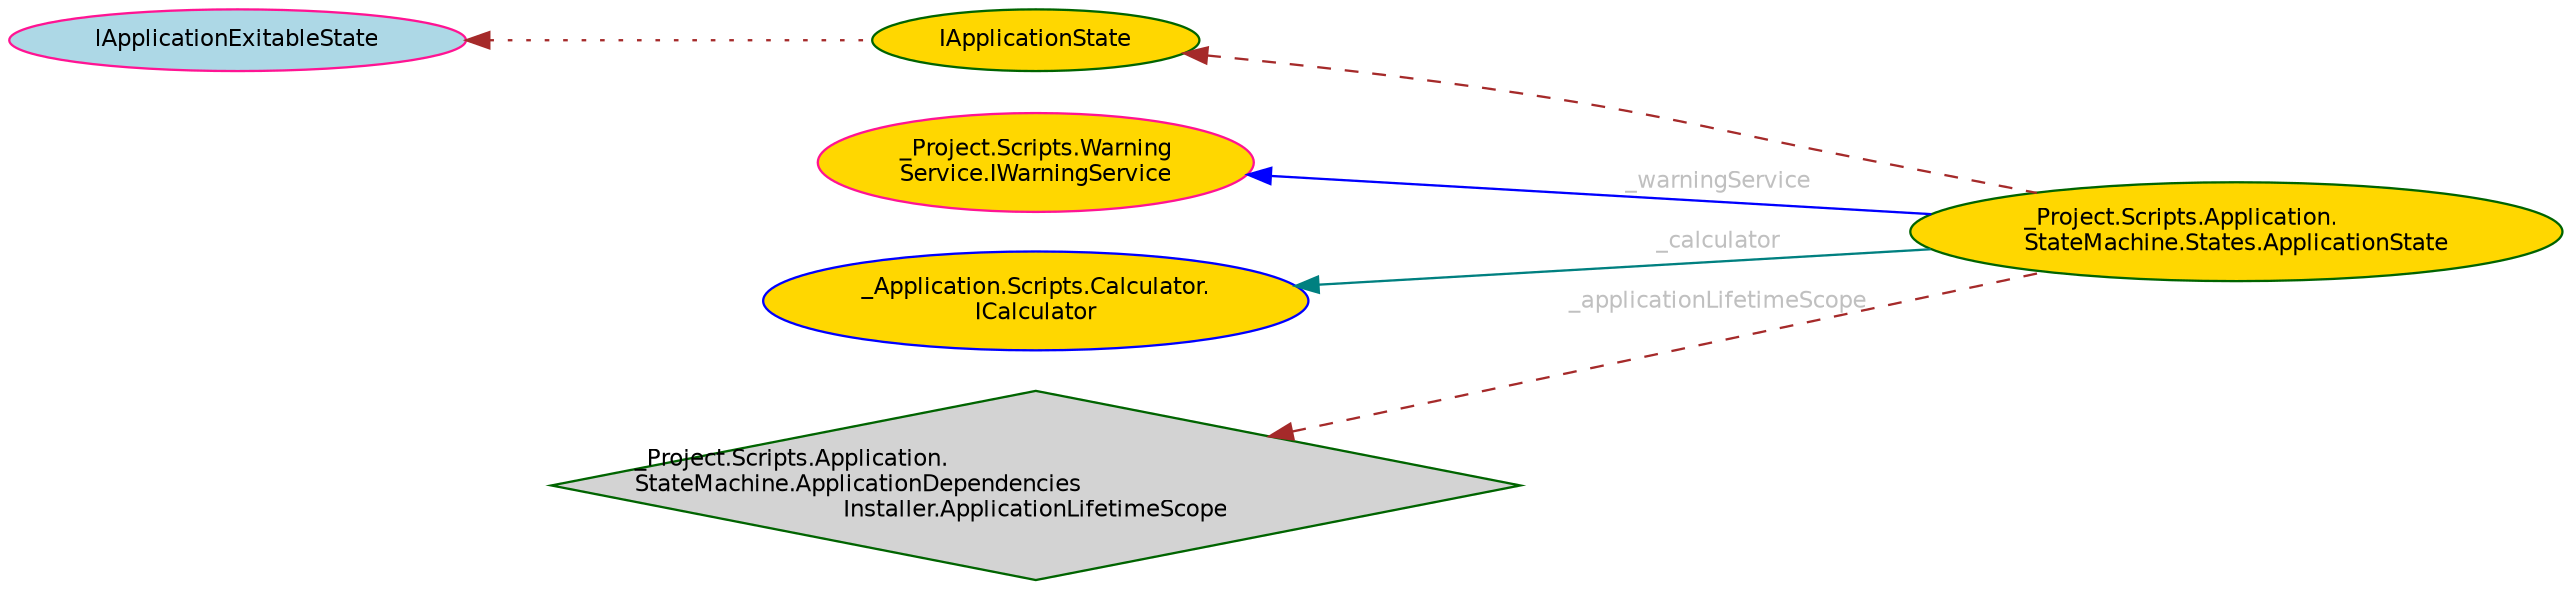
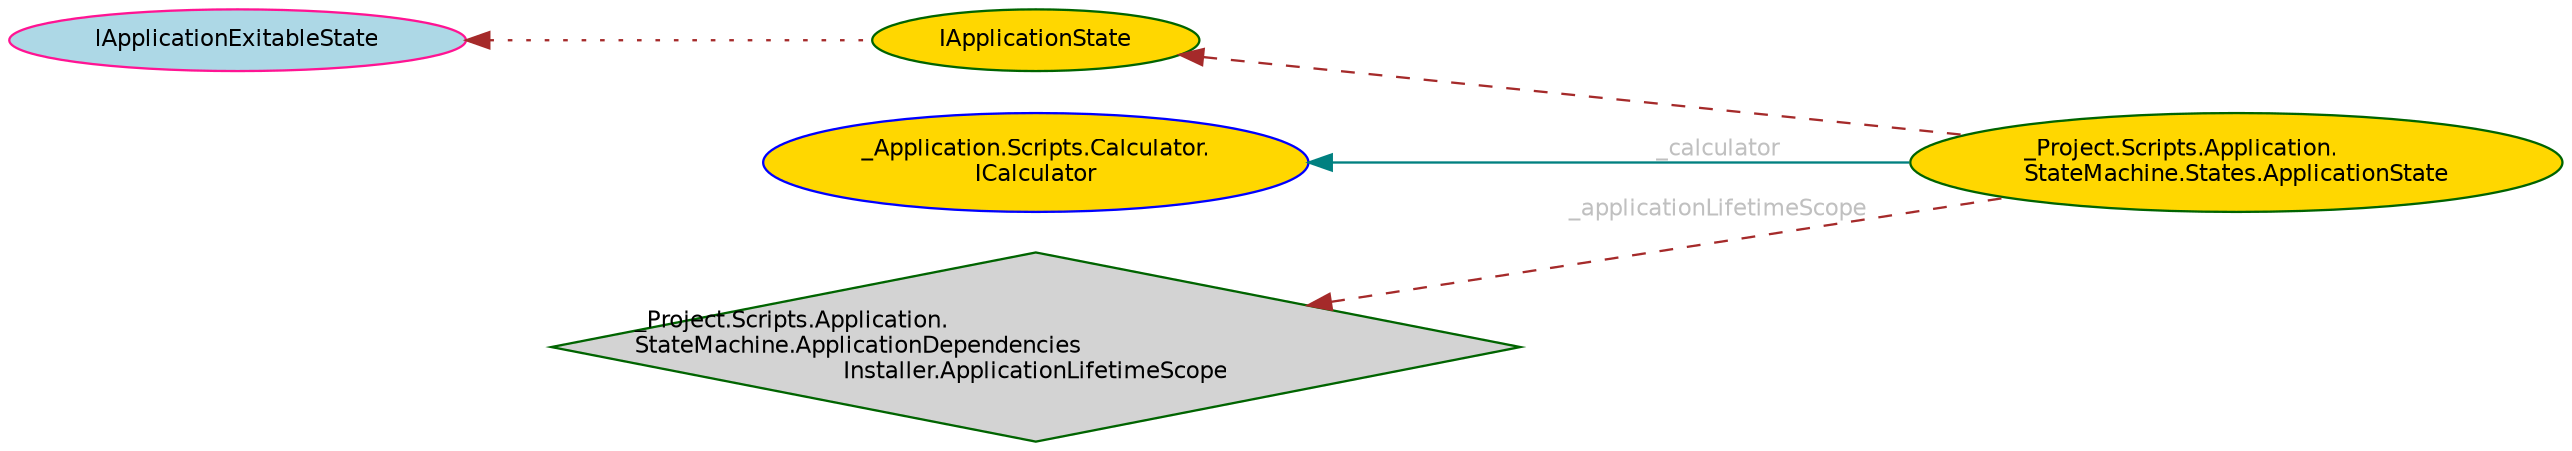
(1036, 163) -> none
